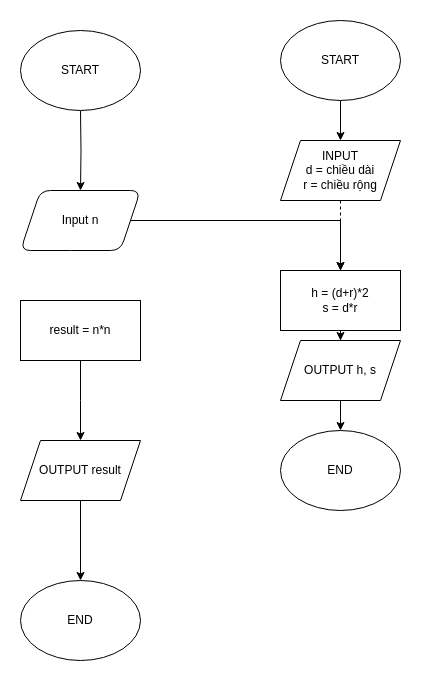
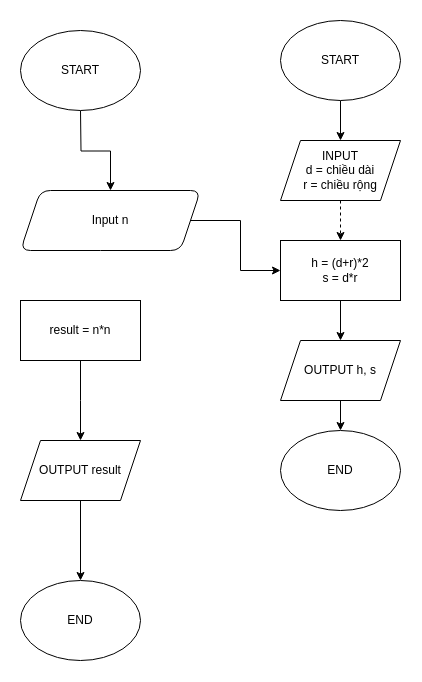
(81, 221) -> (111, 221)
(341, 301) -> (341, 271)
